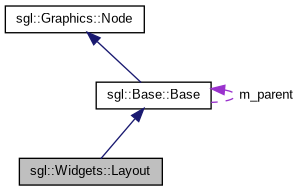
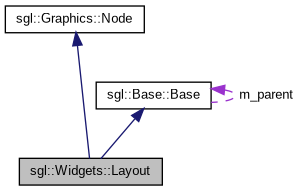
(119, 62) -> (83, 102)
